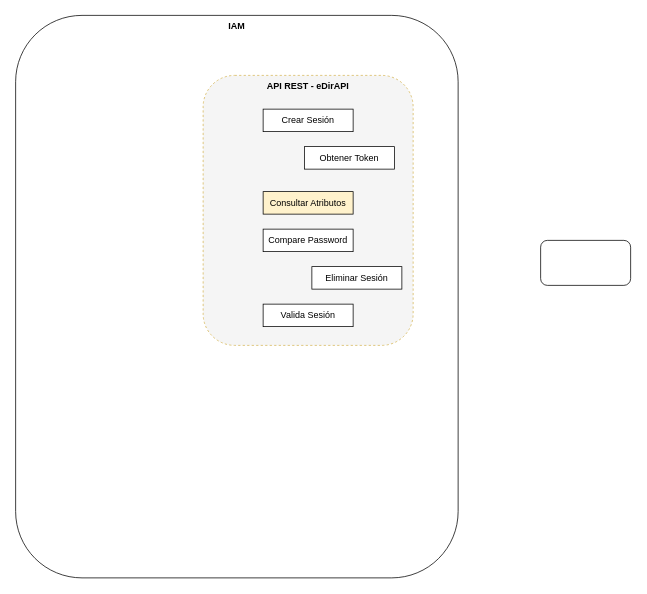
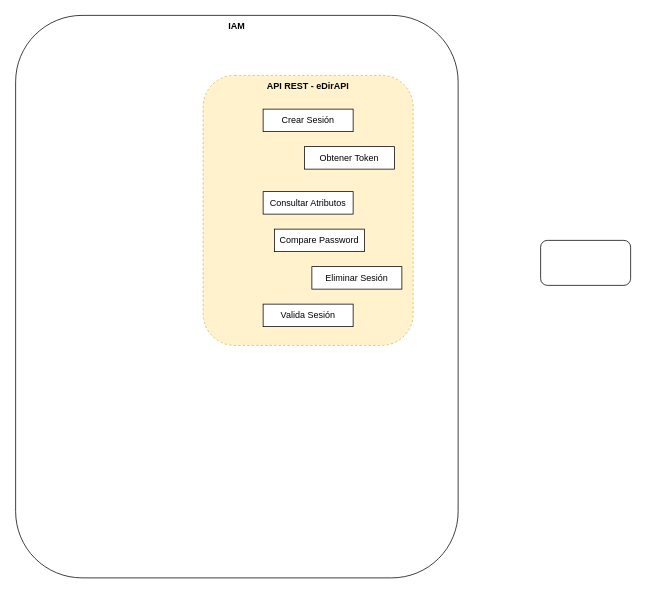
(308, 86) -> (308, 86)
(308, 203) -> (308, 203)
(308, 240) -> (319, 240)
